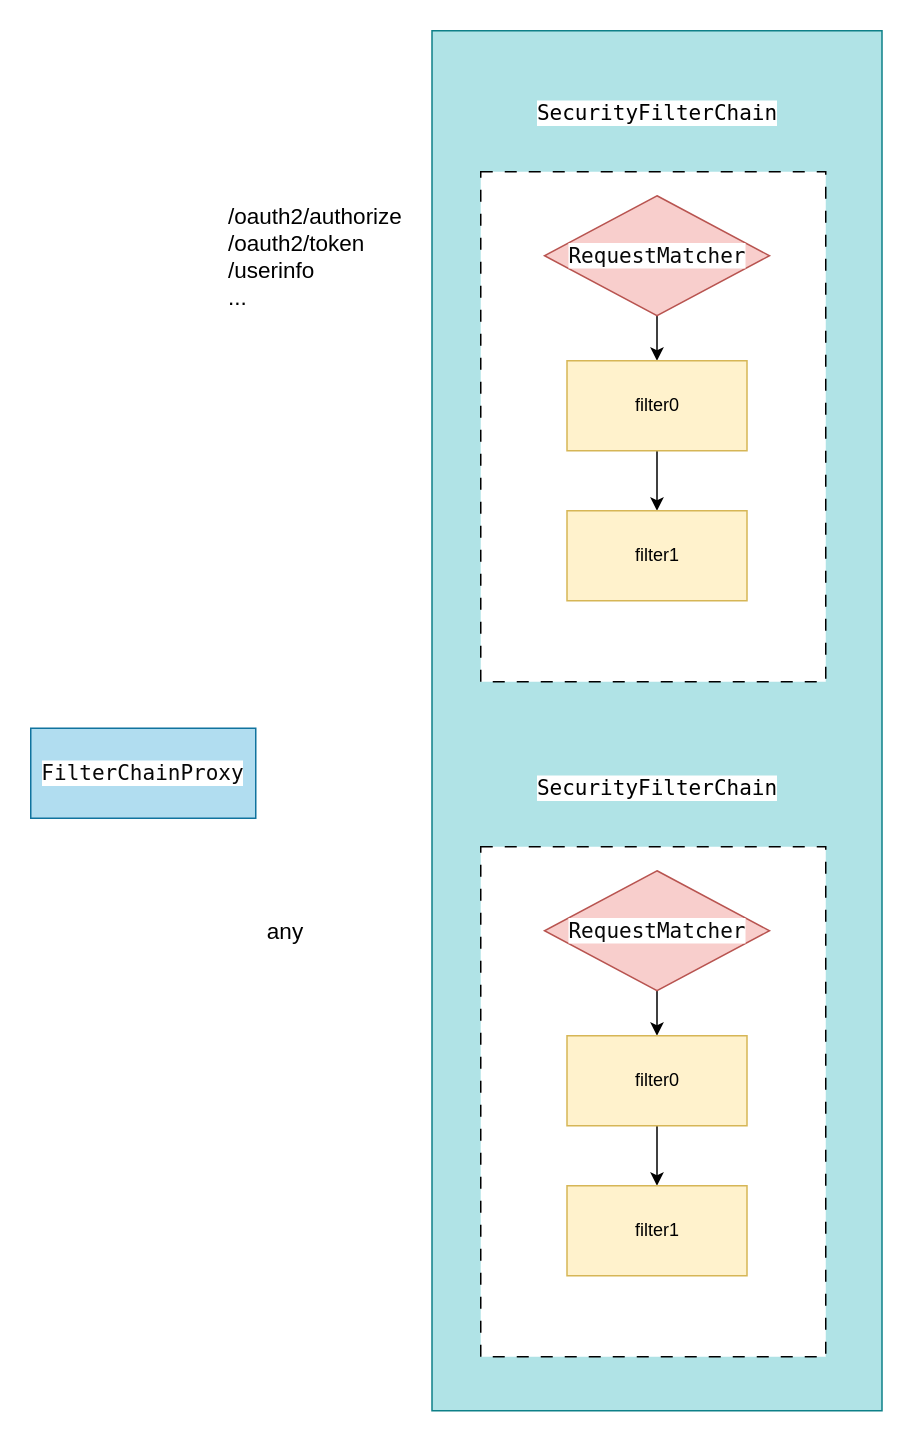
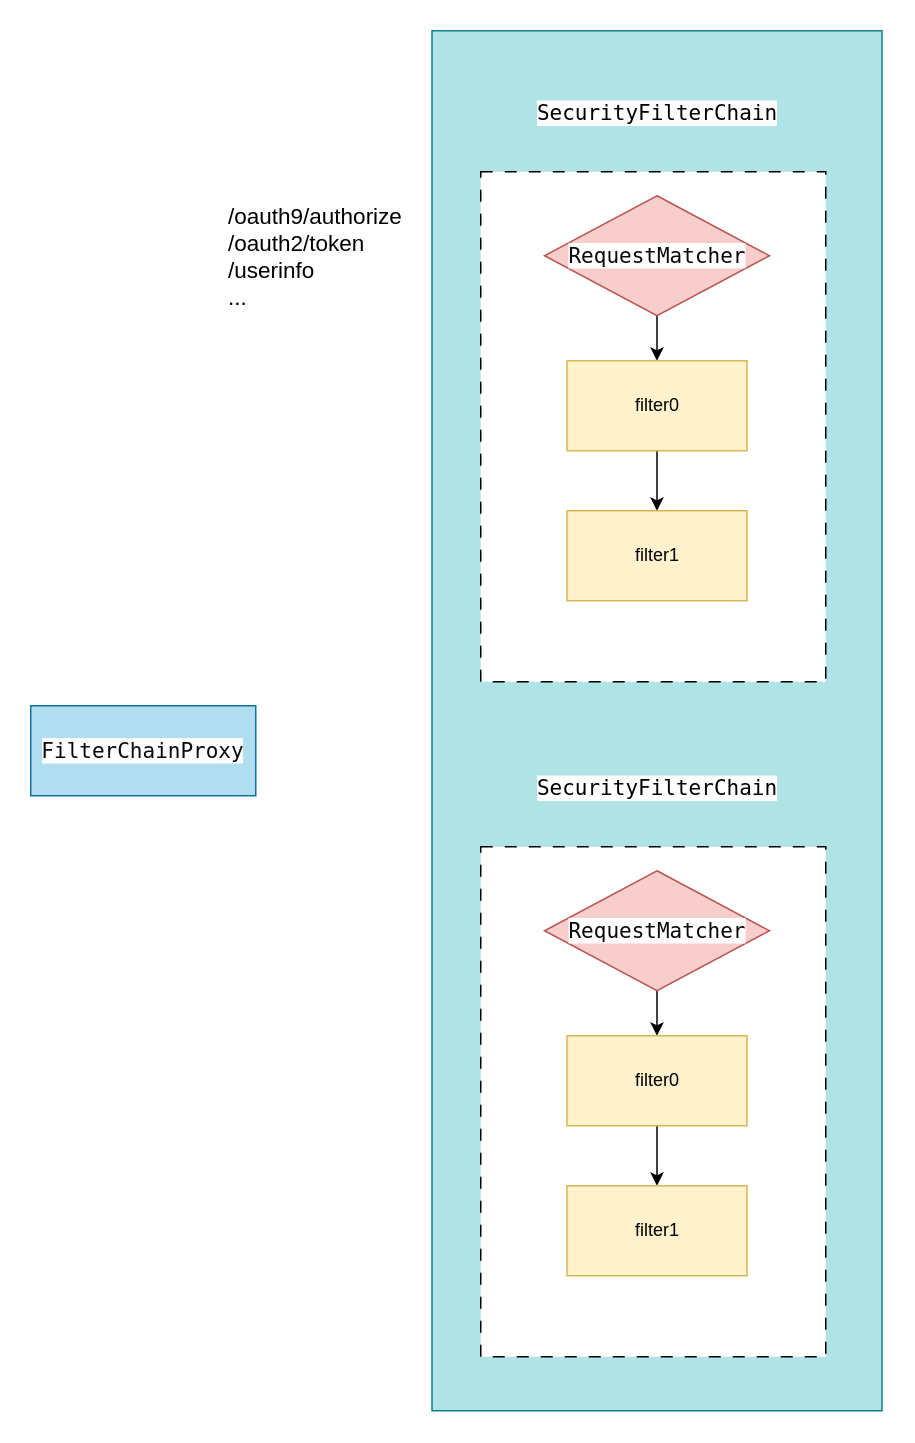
(333, 256) -> (333, 256)
(143, 773) -> (143, 751)
(286, 931) -> none
